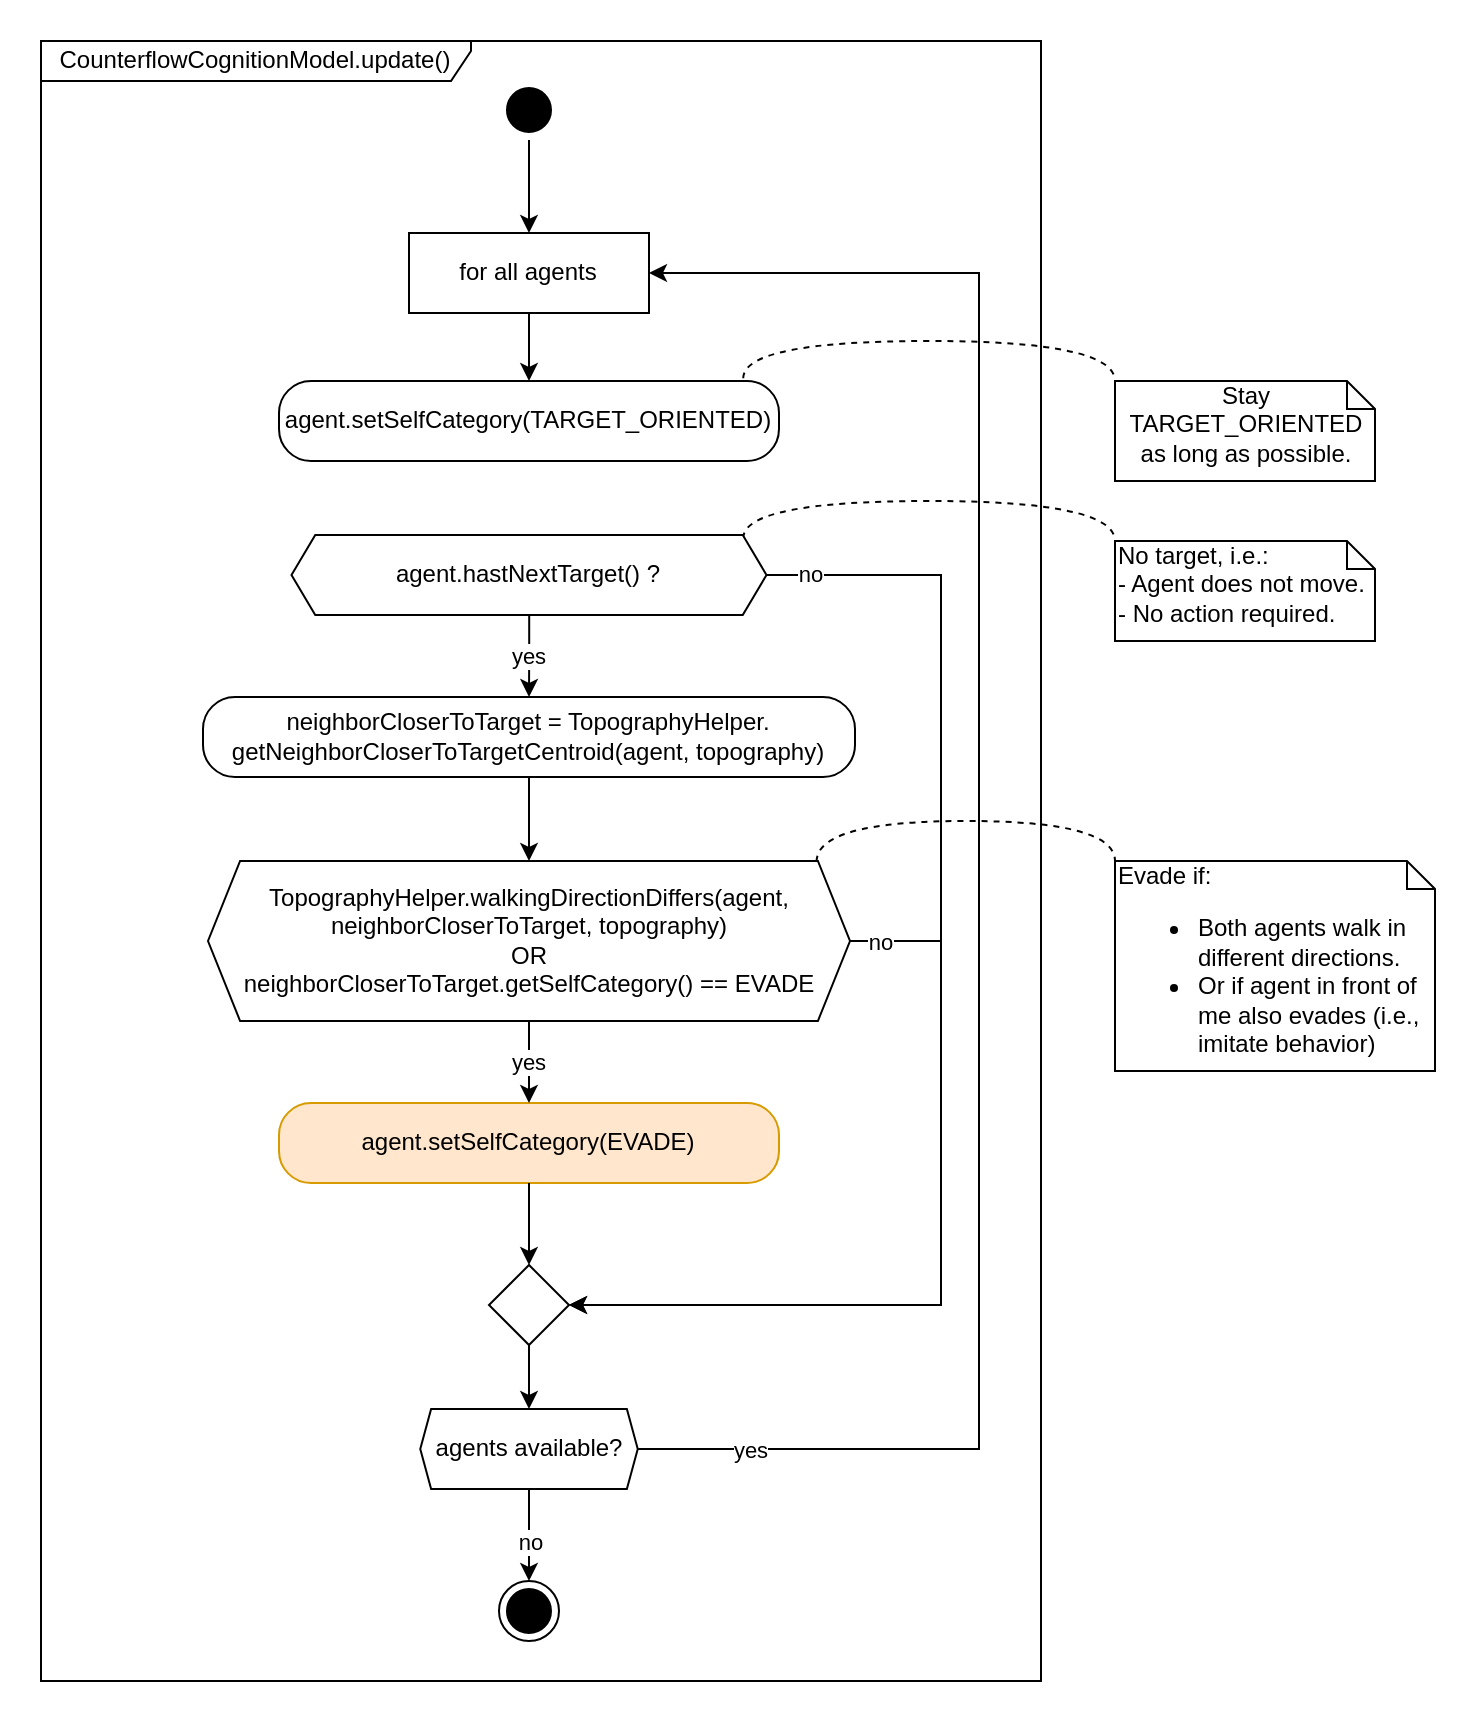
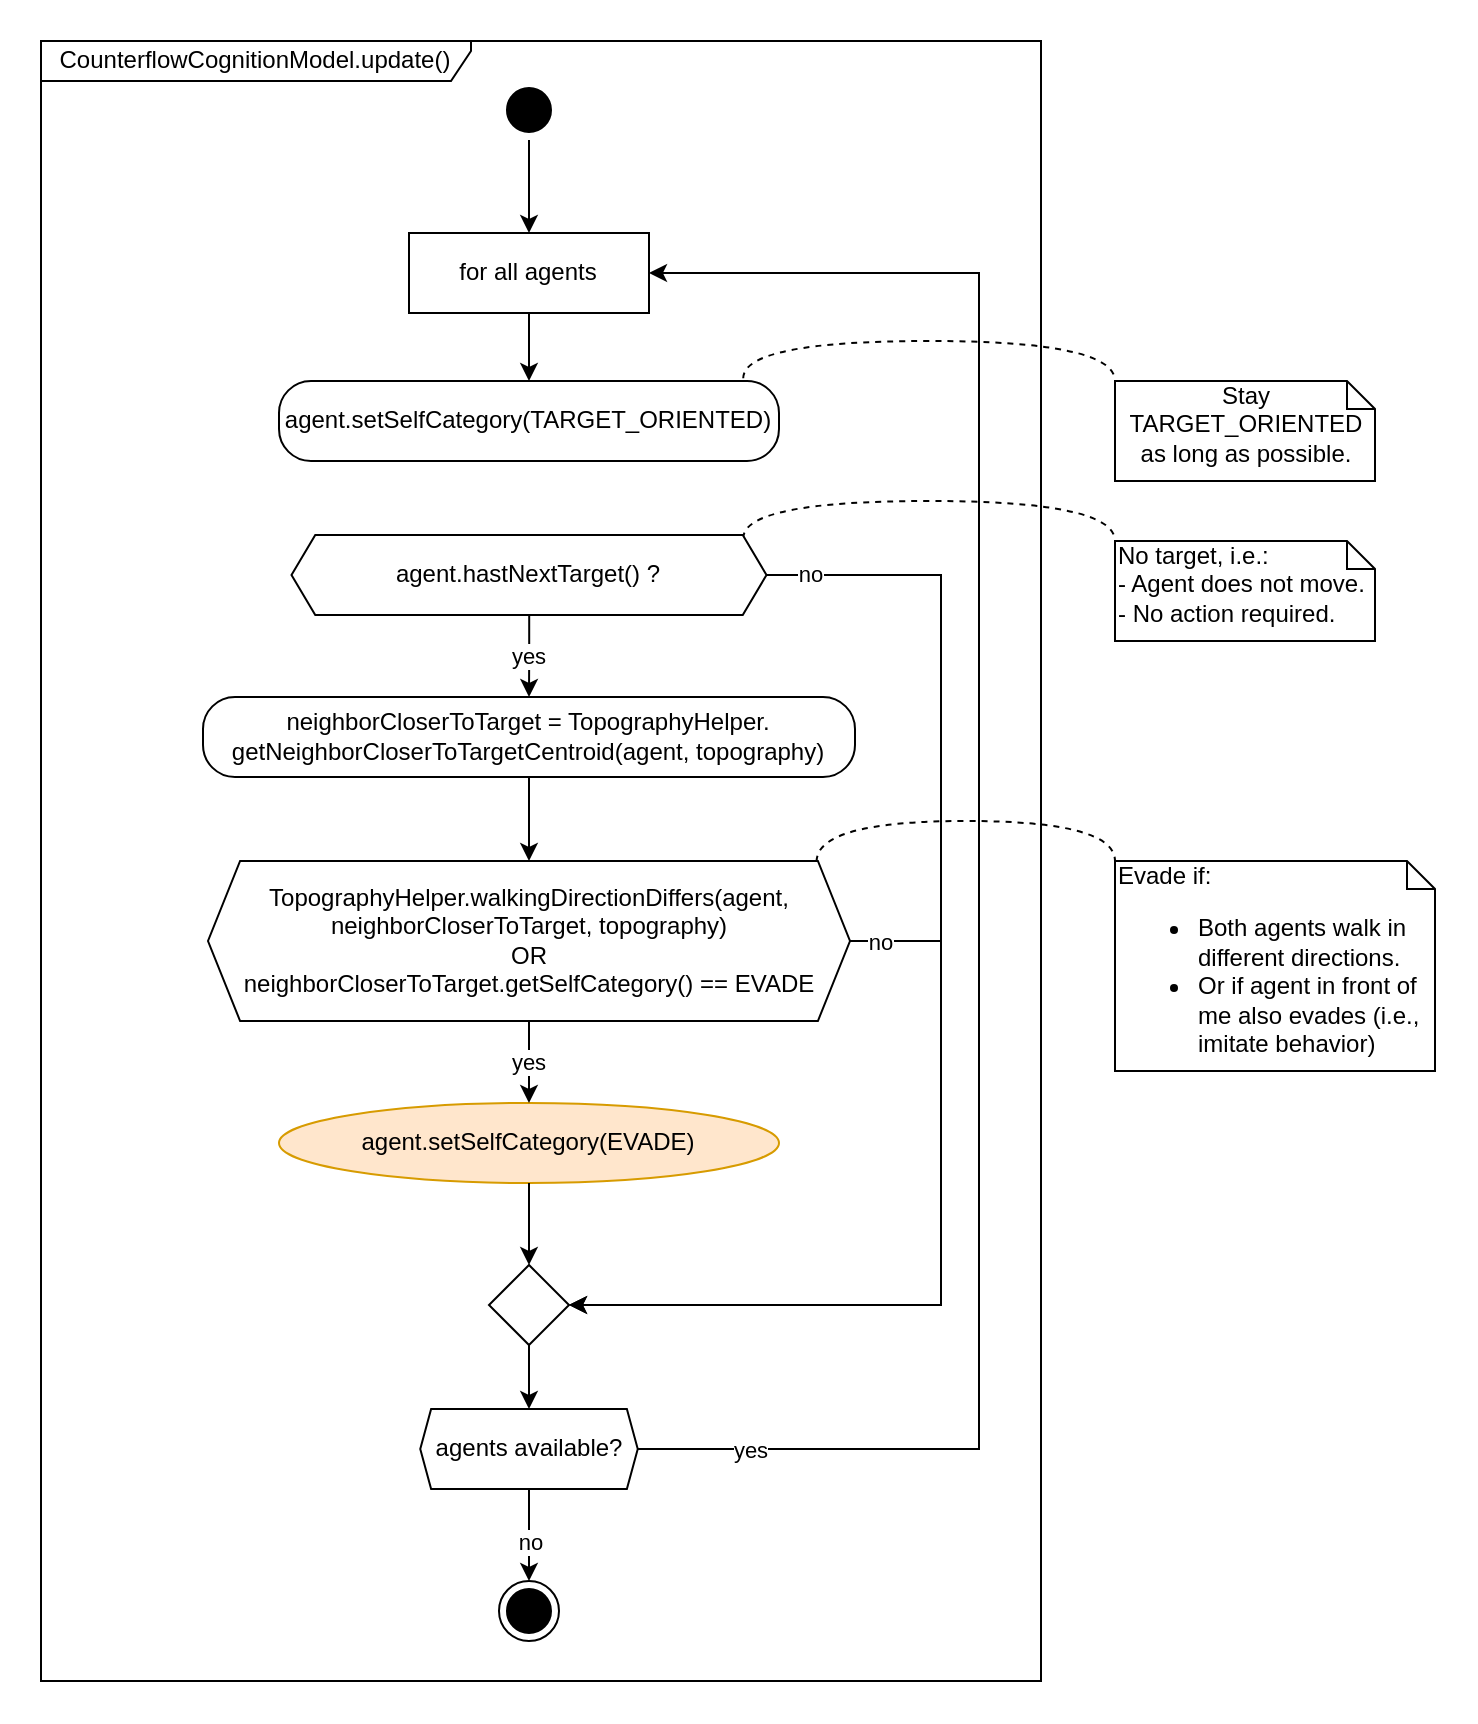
(529, 1143) -> (529, 1143)
